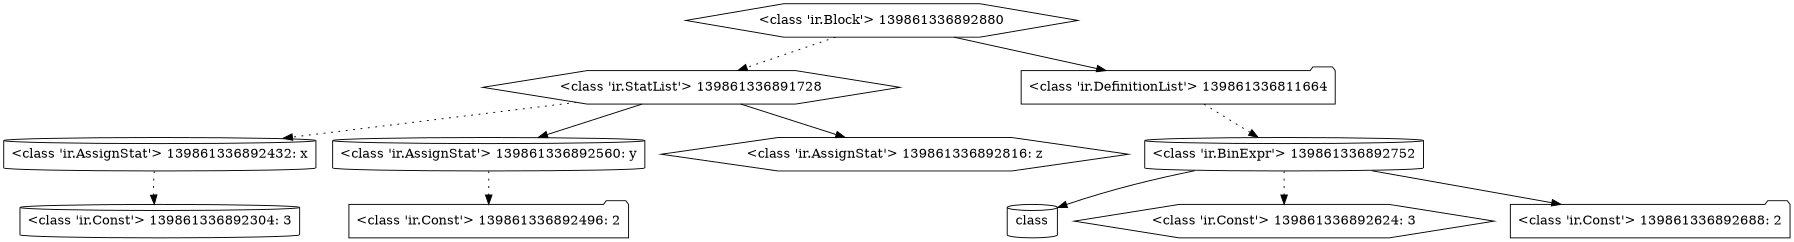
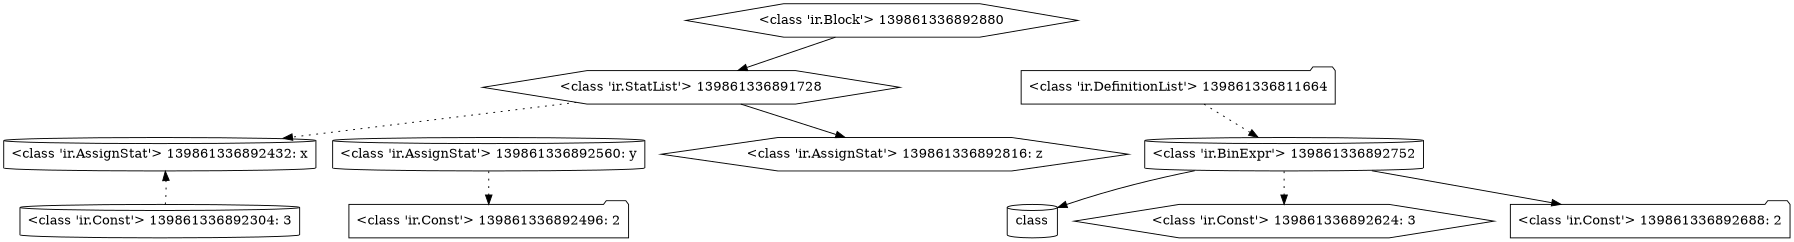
(791, 52) -> (791, 52)
(1025, 53) -> none
(595, 119) -> none
(154, 183) -> (166, 192)
